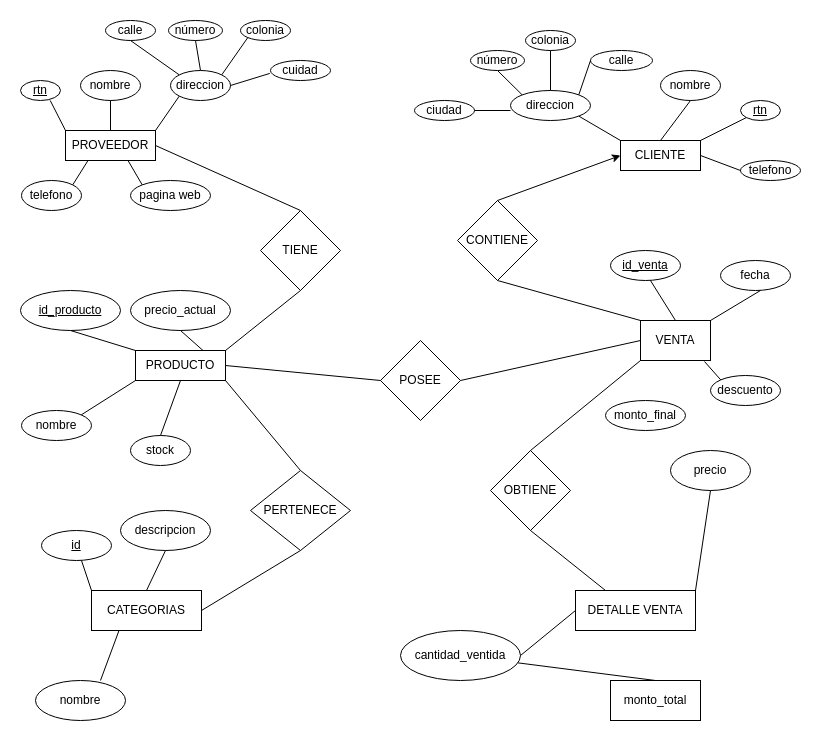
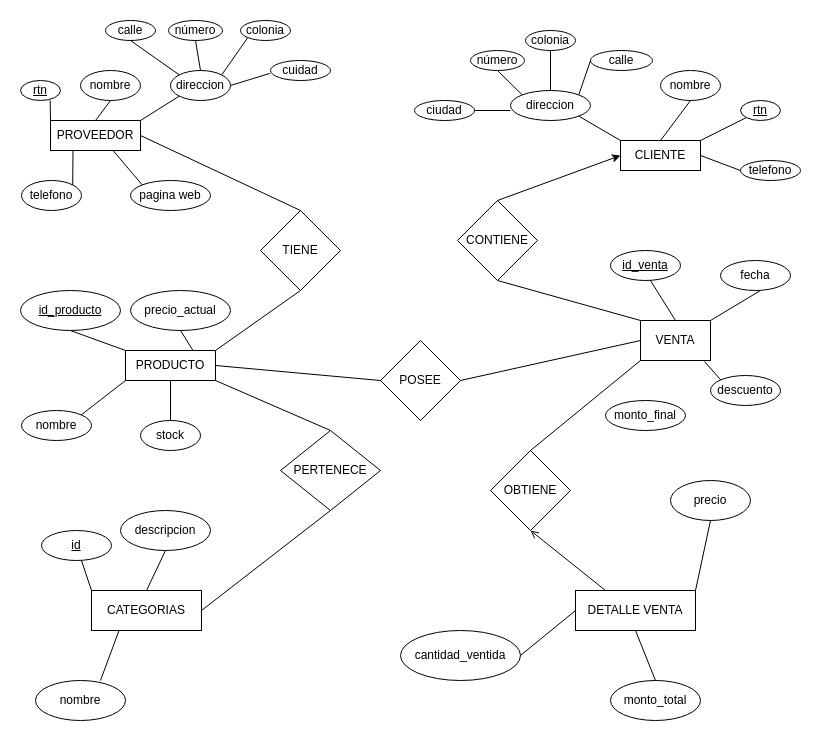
(111, 146) -> (96, 136)
(181, 366) -> (171, 366)
(161, 451) -> (171, 436)
(711, 471) -> (711, 501)
(301, 511) -> (331, 471)
(534, 533) -> (535, 534)
(587, 672) -> (646, 656)
(656, 701) -> (656, 701)
